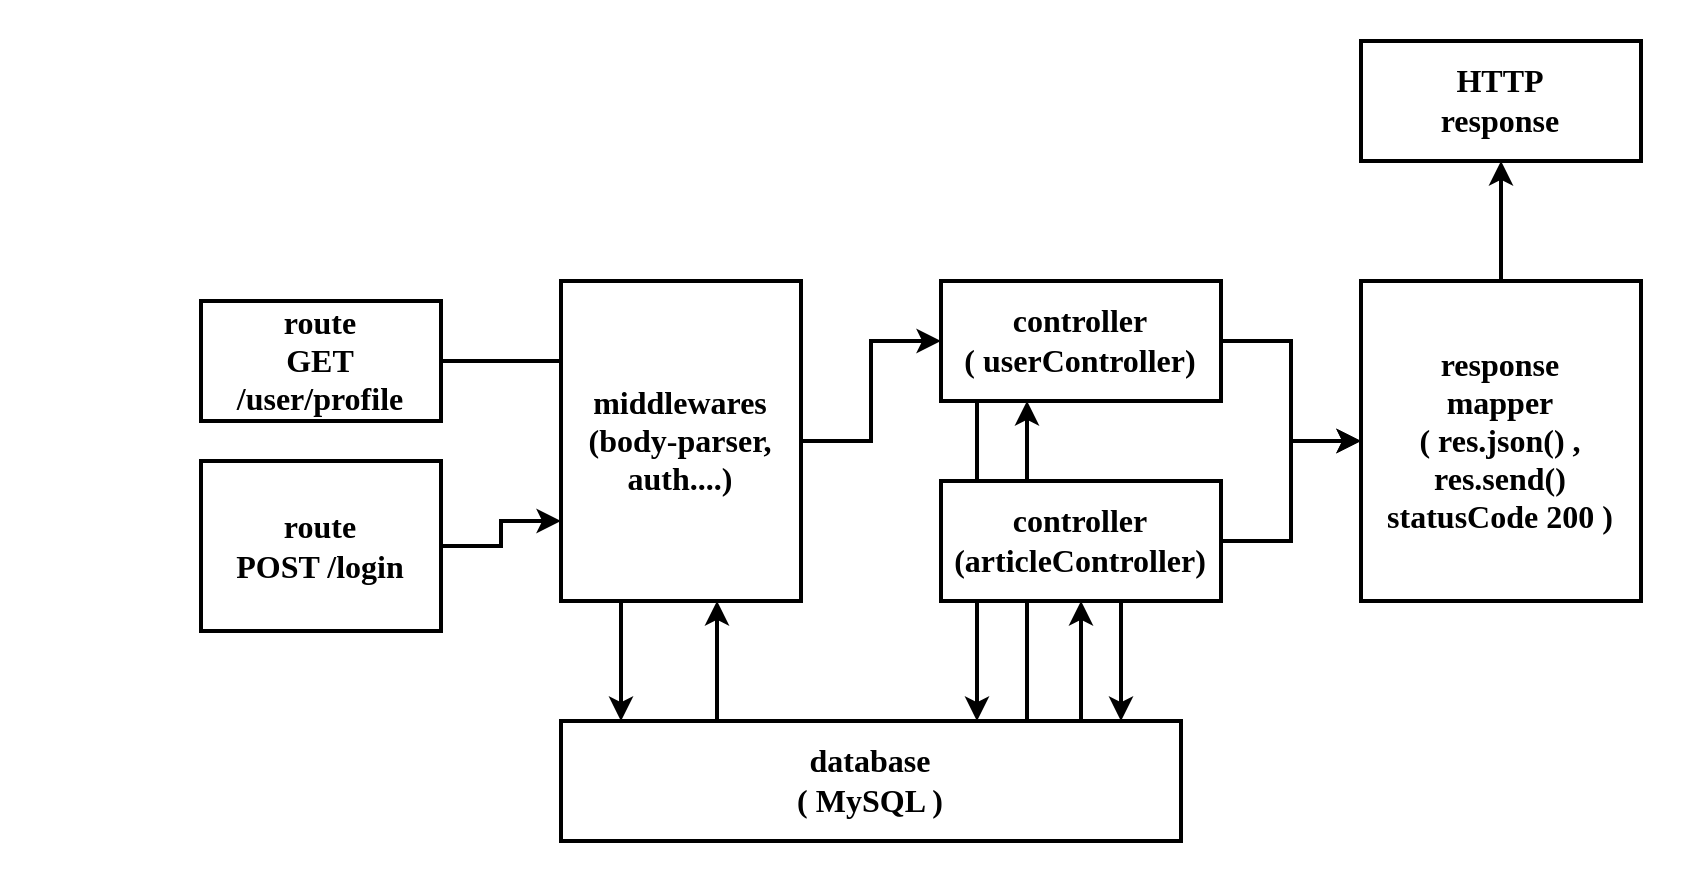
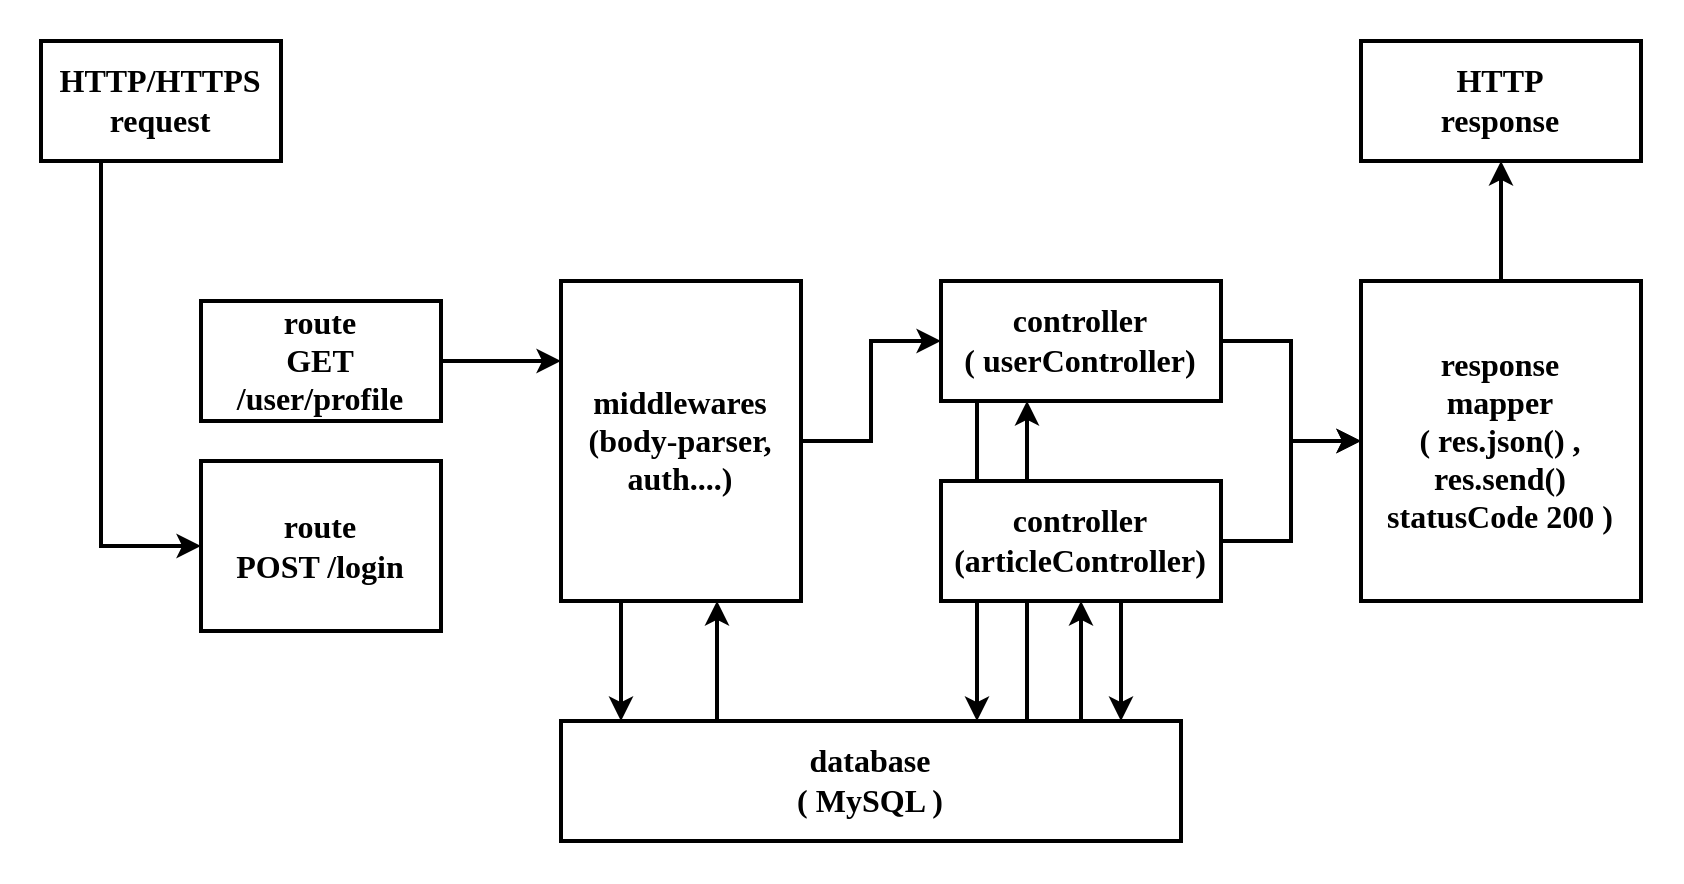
none -> (161, 101)
(549, 361) -> (542, 361)
none -> (101, 395)
(501, 542) -> none
